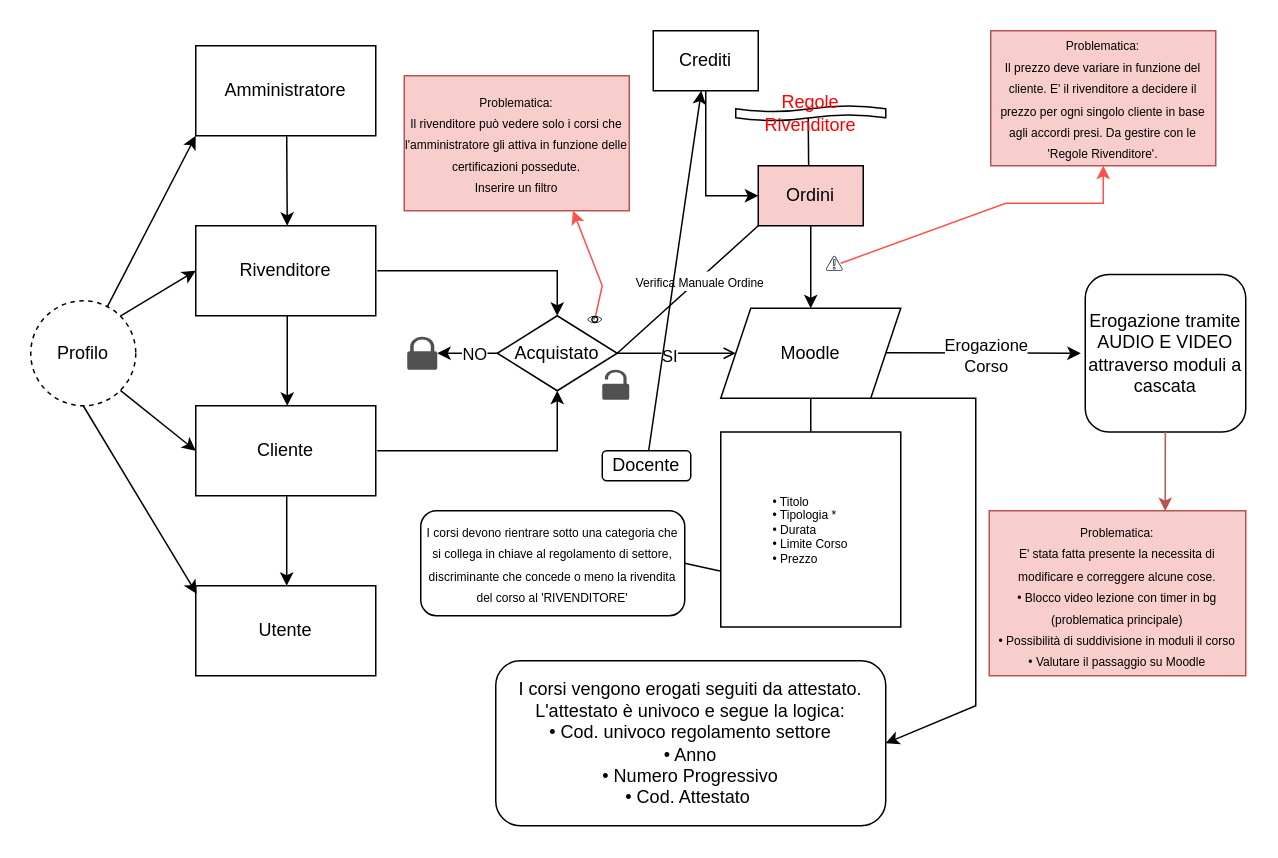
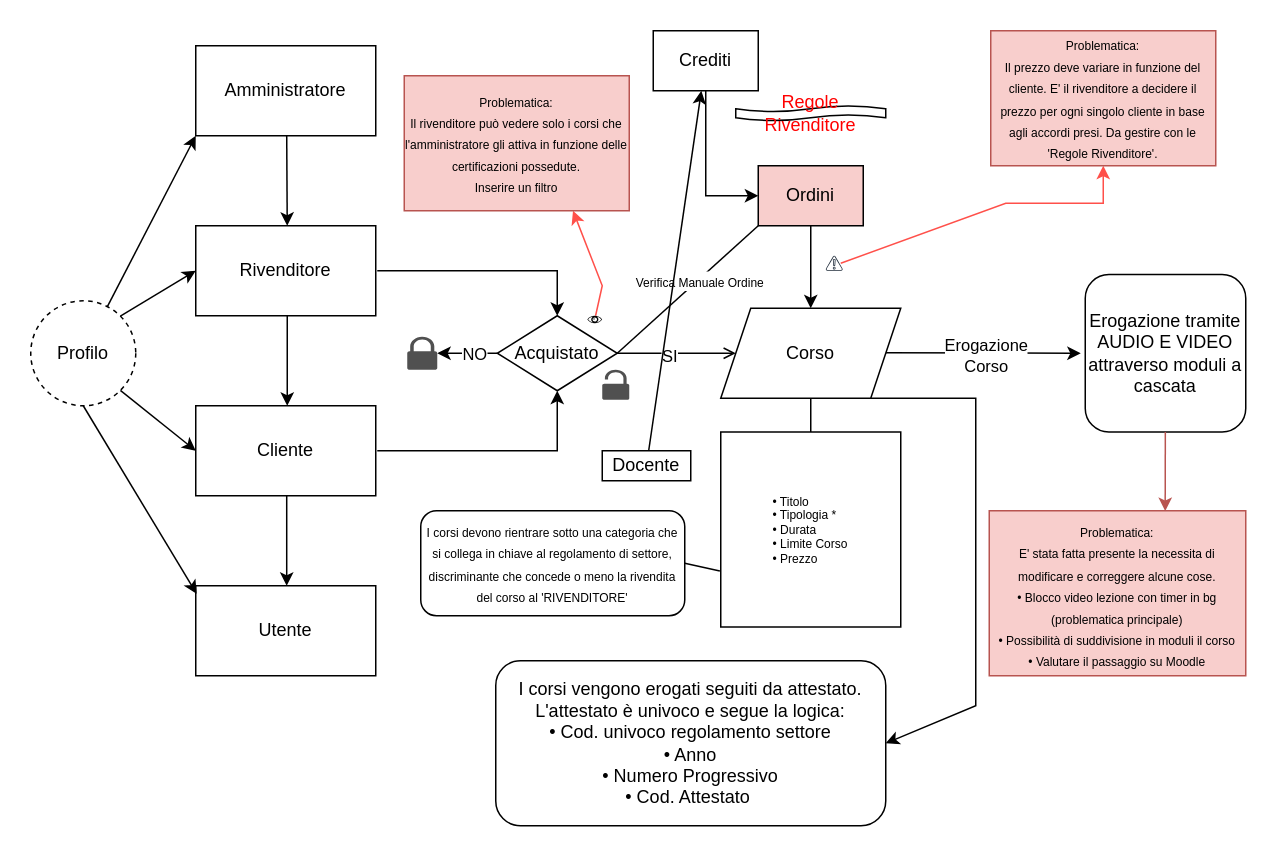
(808, 142) -> none
(811, 353) -> (811, 353)
(647, 466) -> (647, 466)
